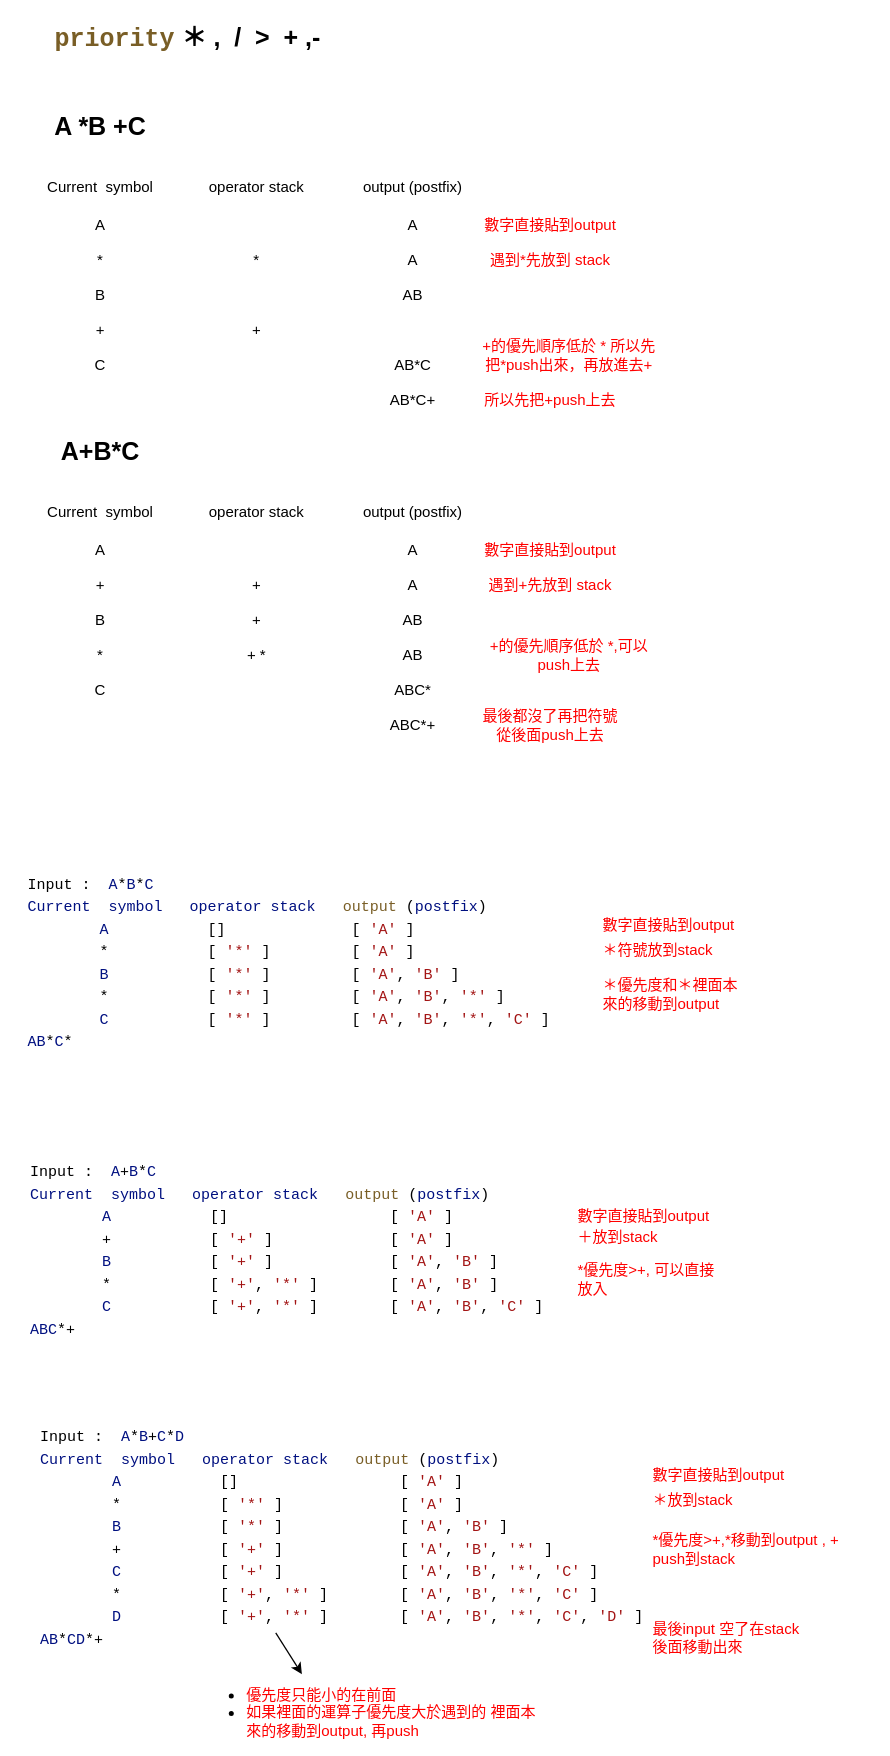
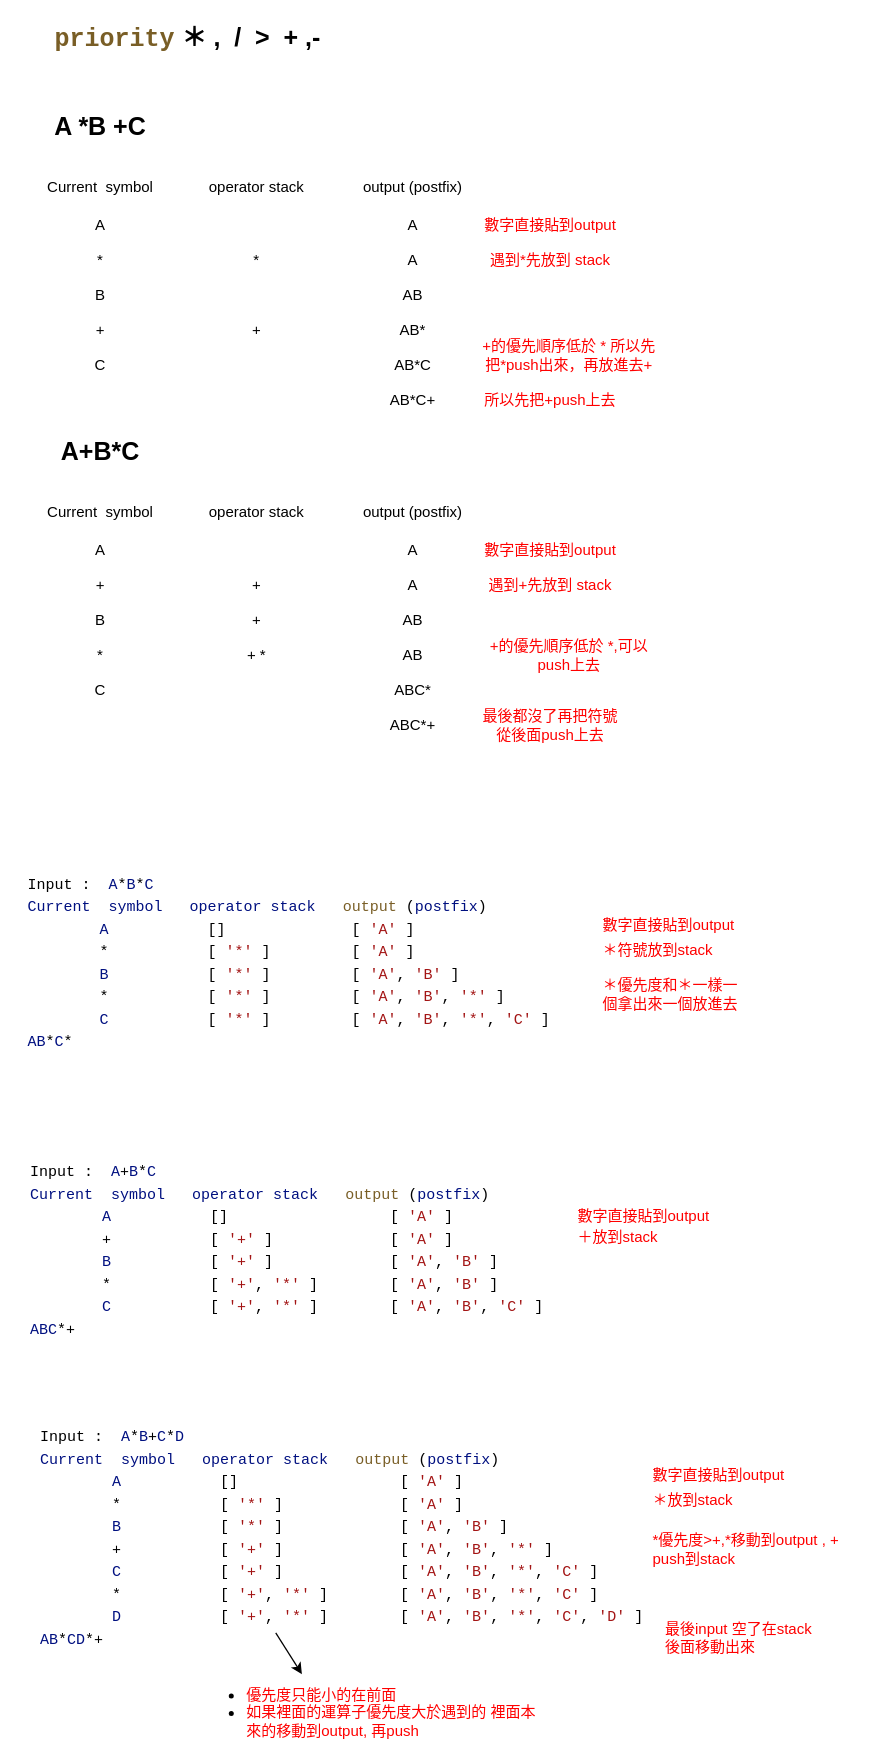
none -> (413, 331)
(677, 994) -> (677, 994)
(651, 1279) -> none
(726, 1638) -> (738, 1638)
